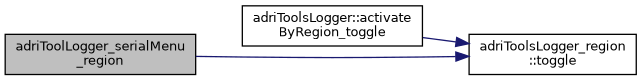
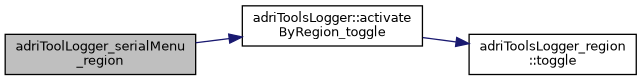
(326, 58) -> (212, 41)
